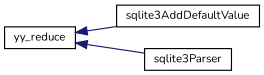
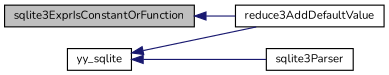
none -> (99, 16)
(188, 16) -> (310, 16)
(40, 38) -> (99, 59)
